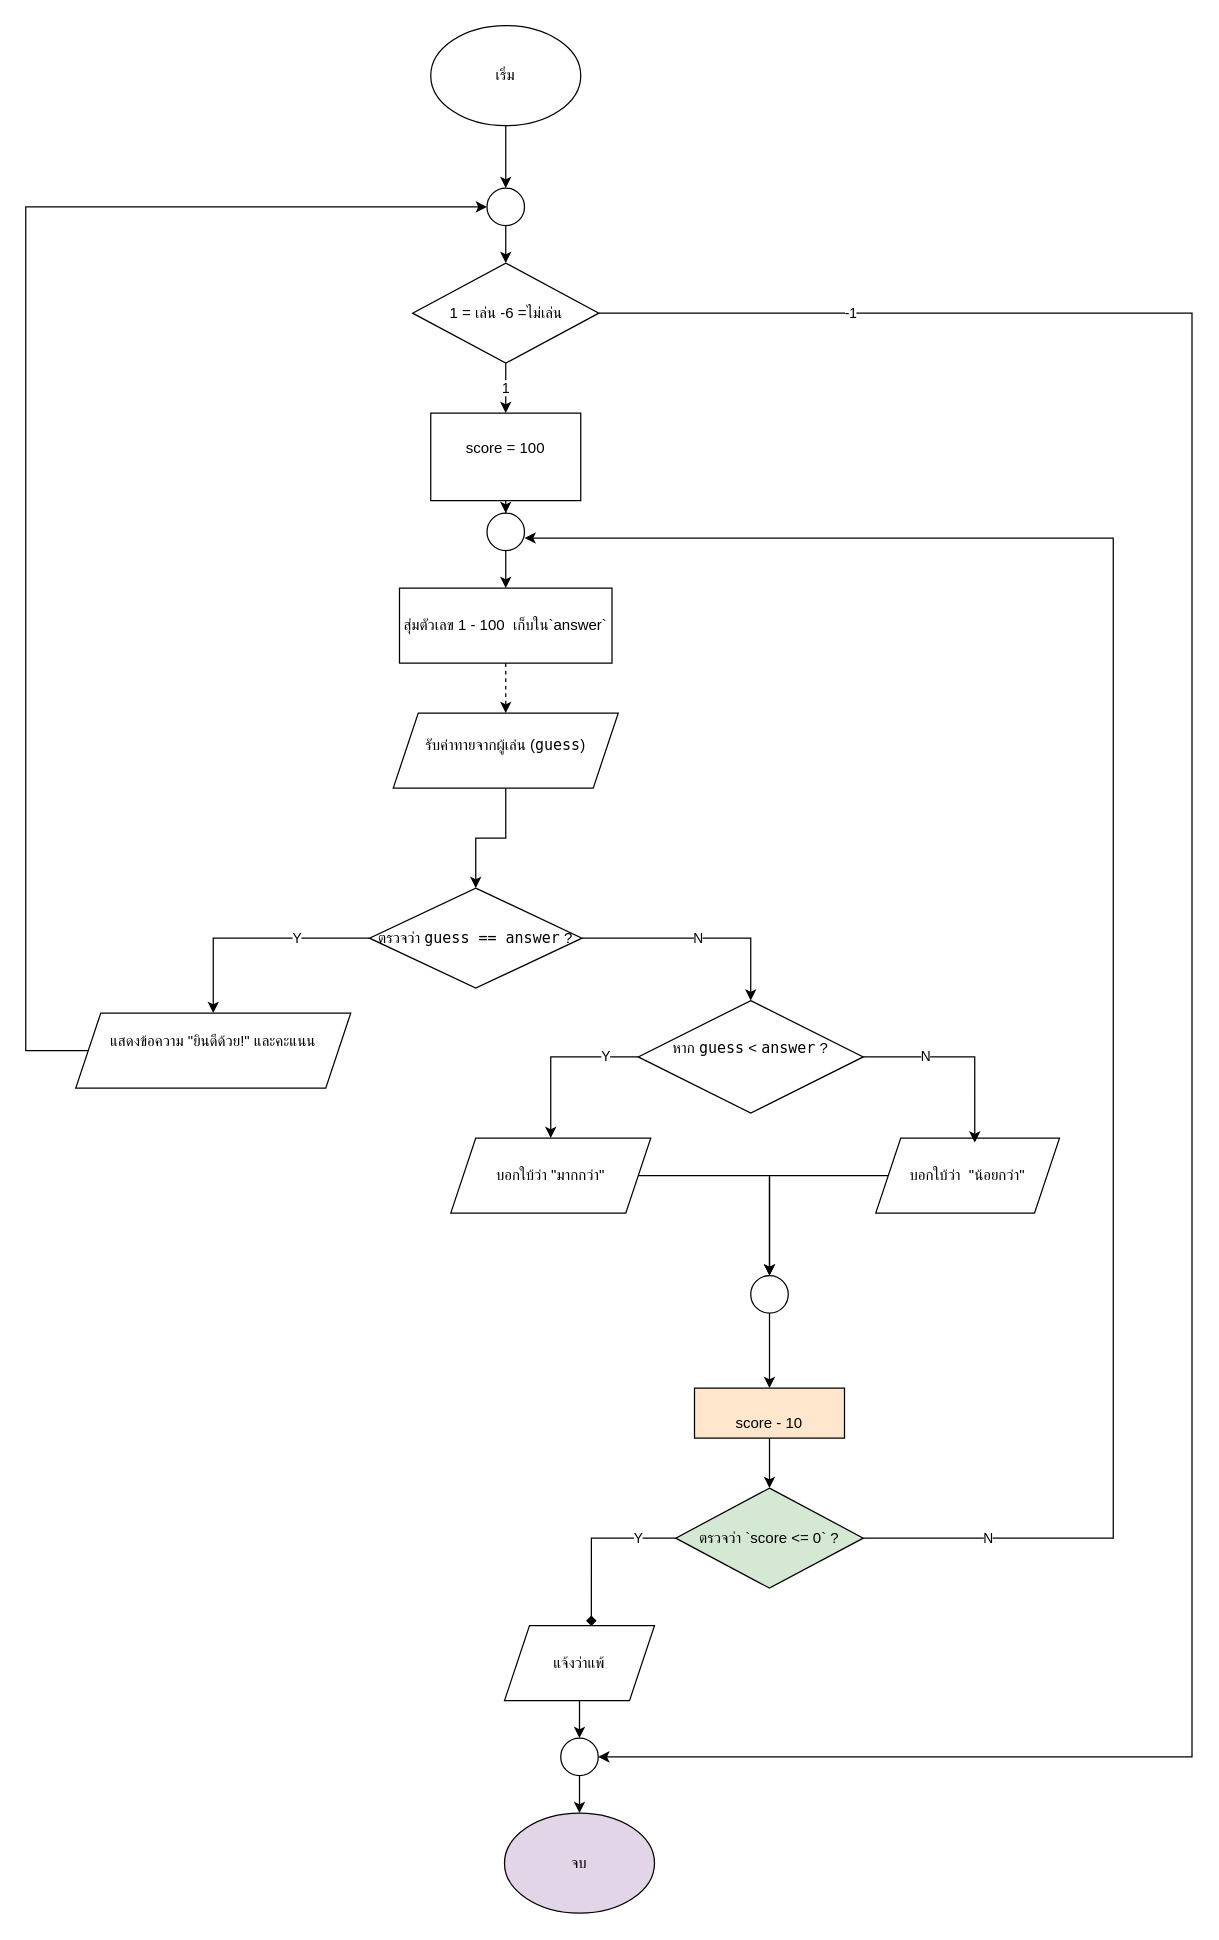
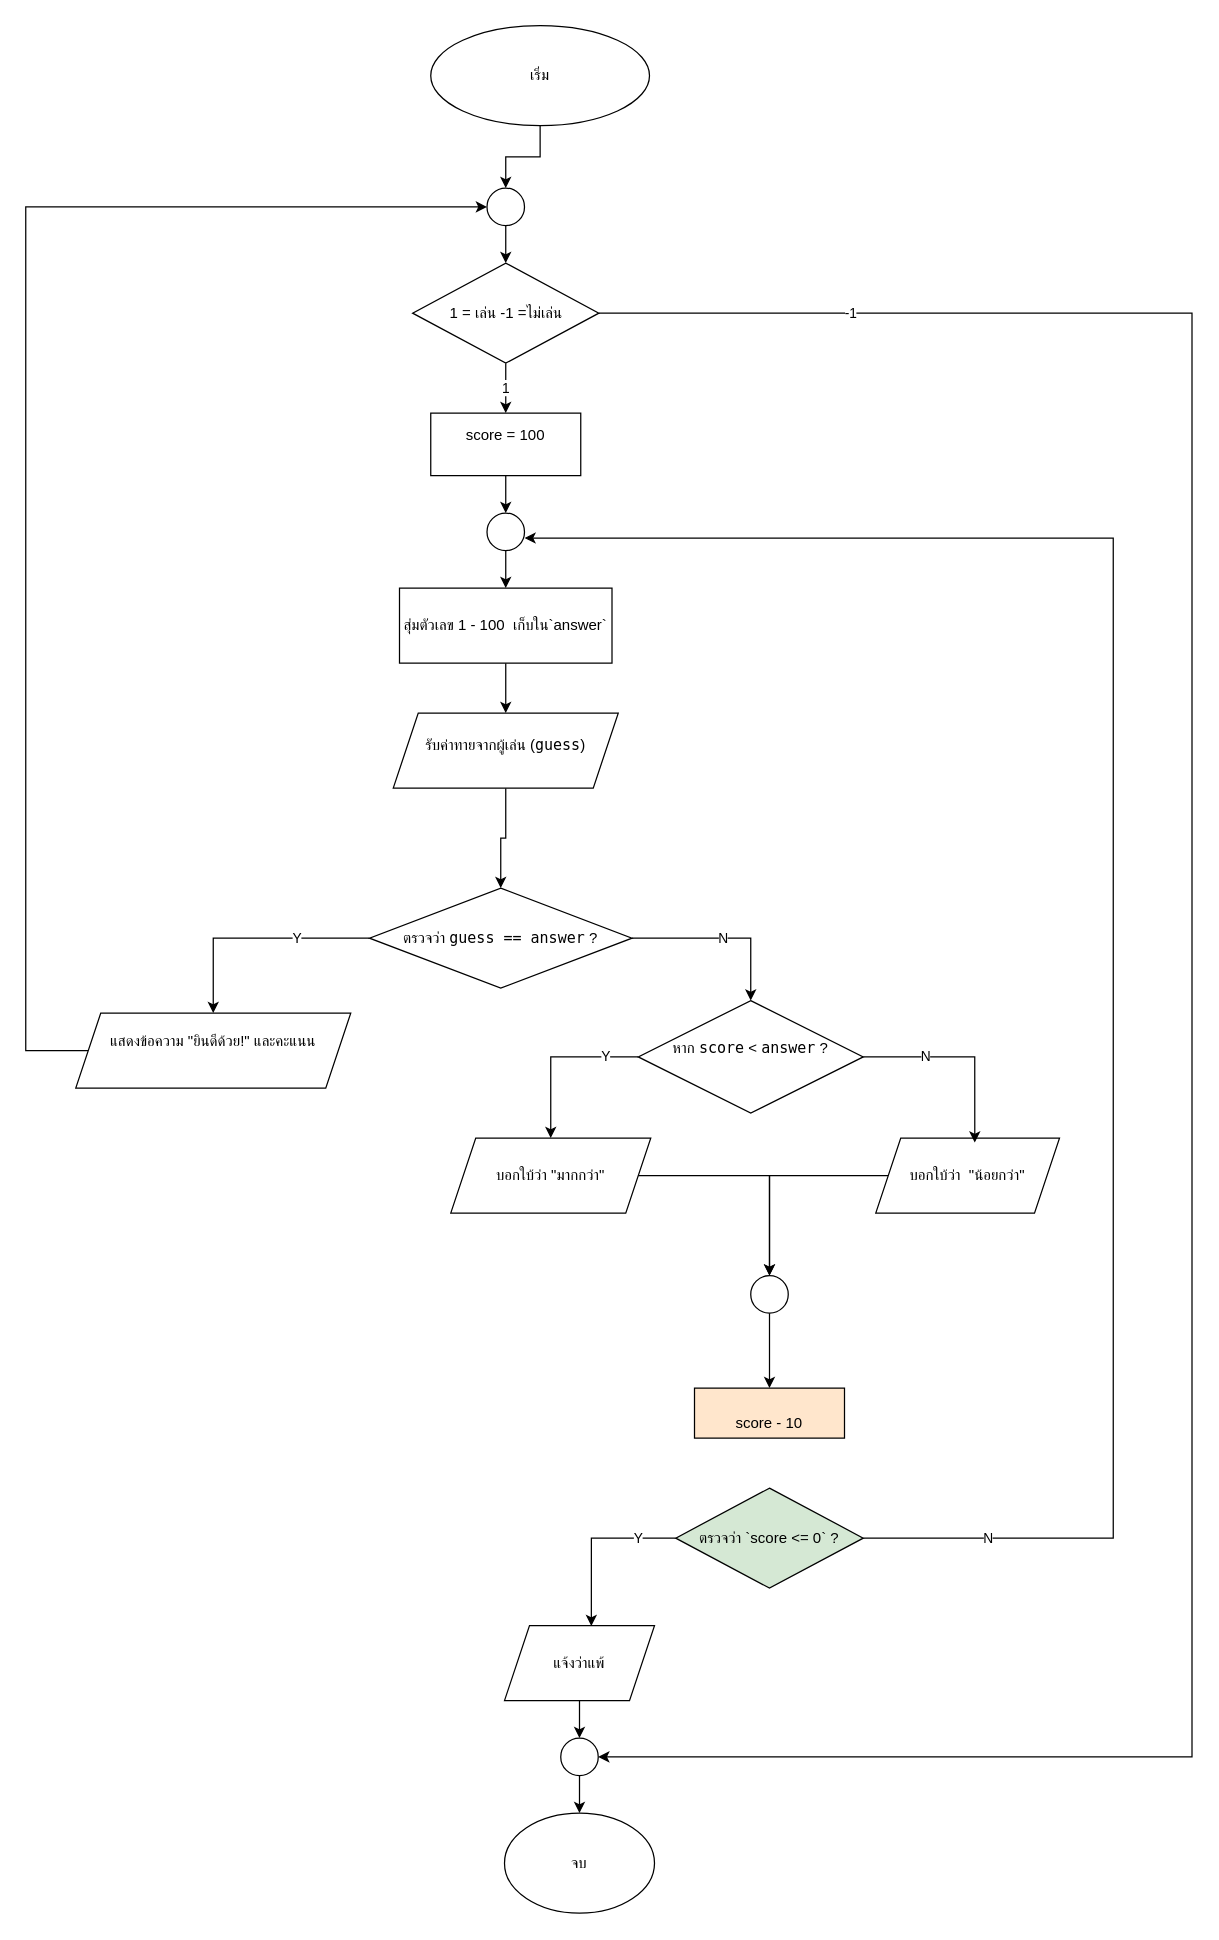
(506, 76) -> (540, 76)
(506, 313) -> (506, 313)
(506, 457) -> (506, 444)
(506, 683) -> (506, 683)
(476, 938) -> (501, 938)
(751, 1057) -> (751, 1057)
(769, 1459) -> none
(591, 1615) -> (591, 1616)
(579, 1863) -> (579, 1863)
